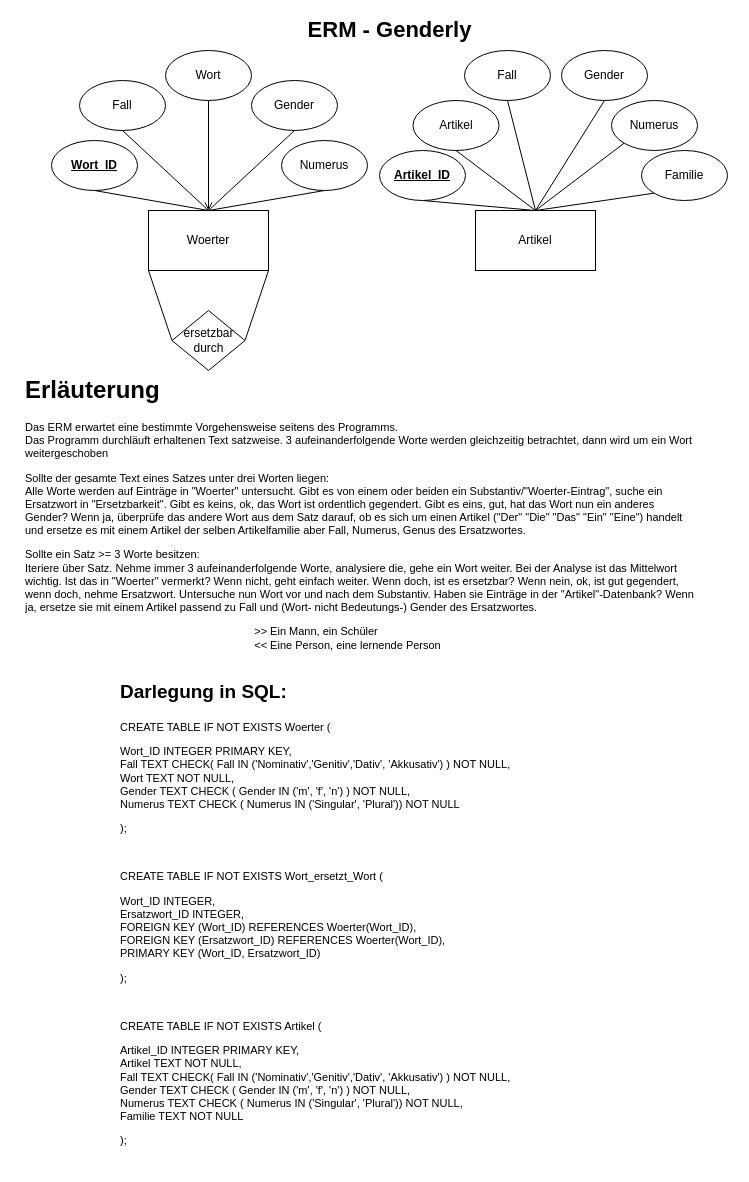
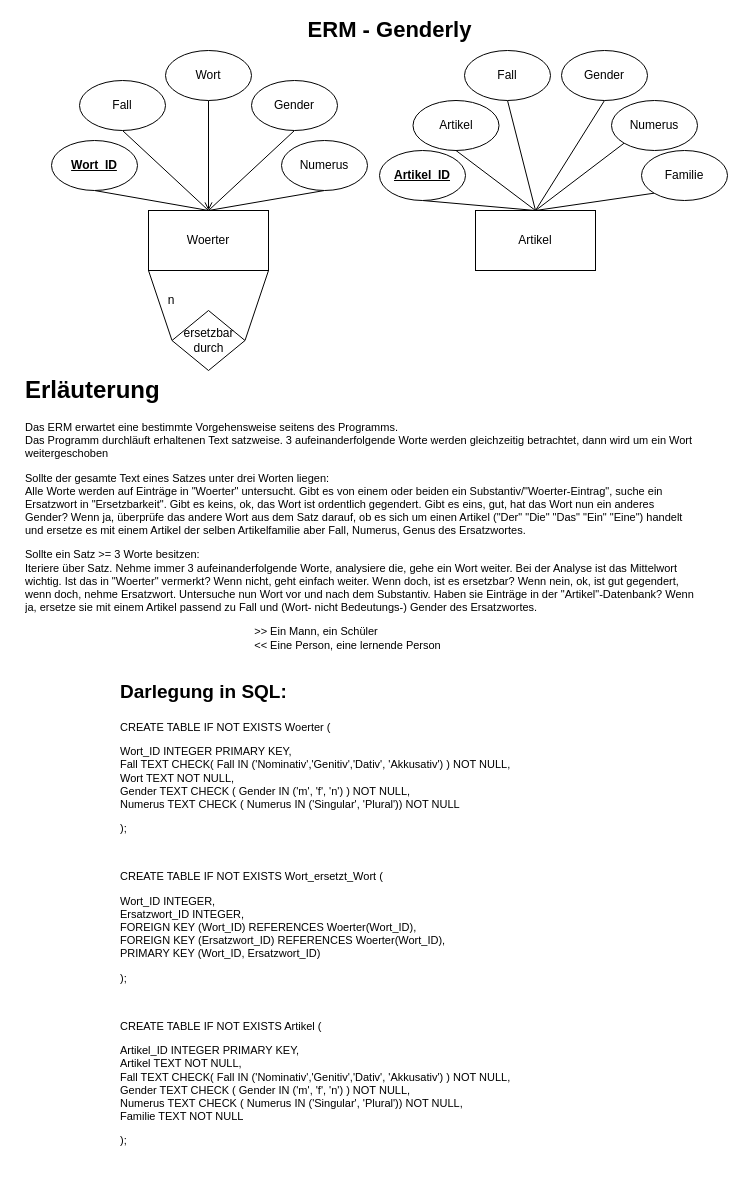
none -> (172, 301)
